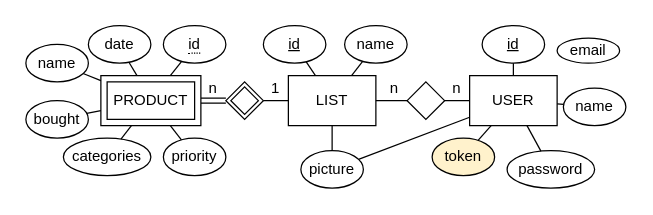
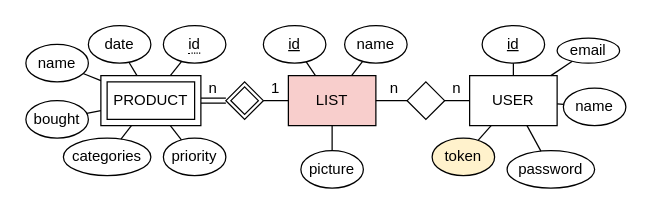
(332, 101) -> (332, 101)
(414, 138) -> (561, 69)
